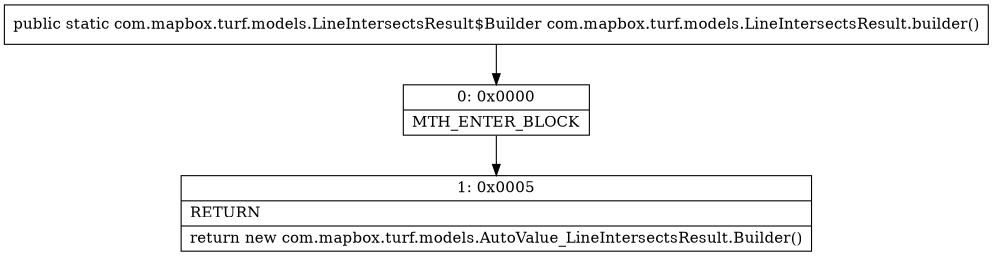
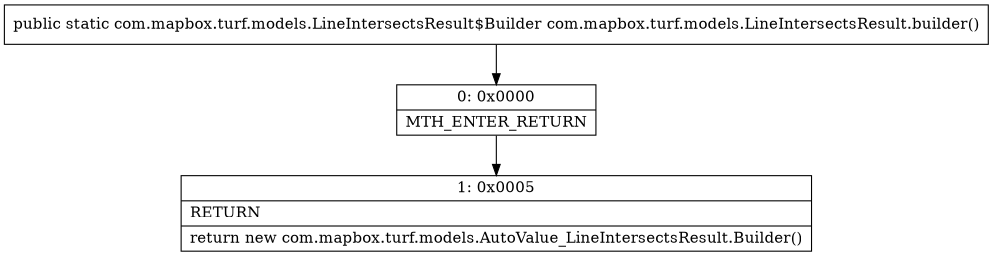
(496, 122) -> (496, 122)
